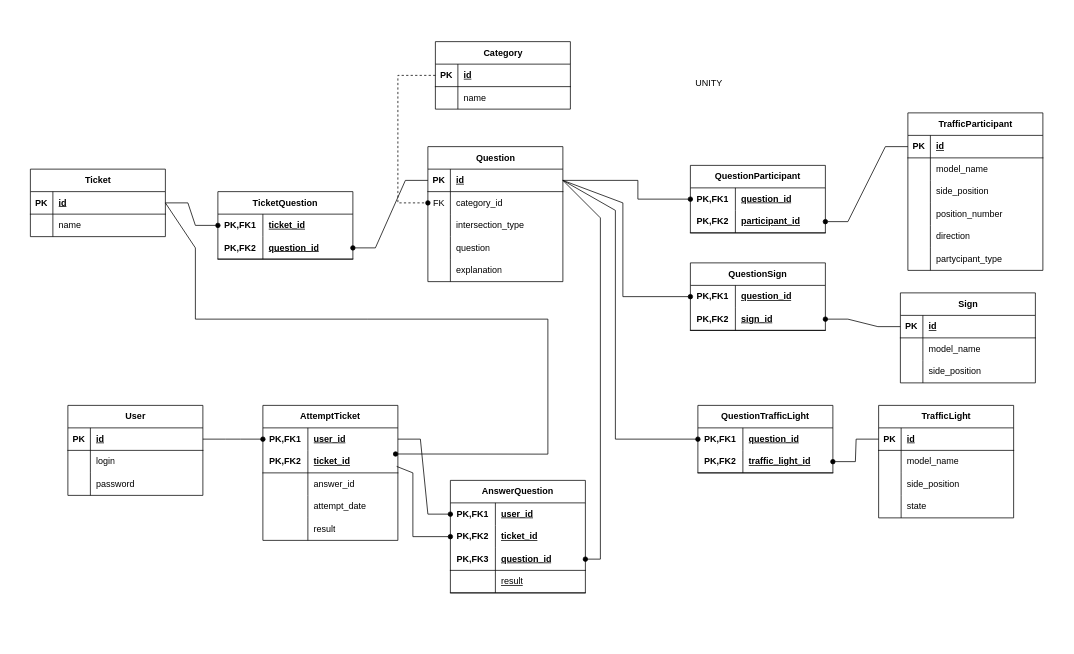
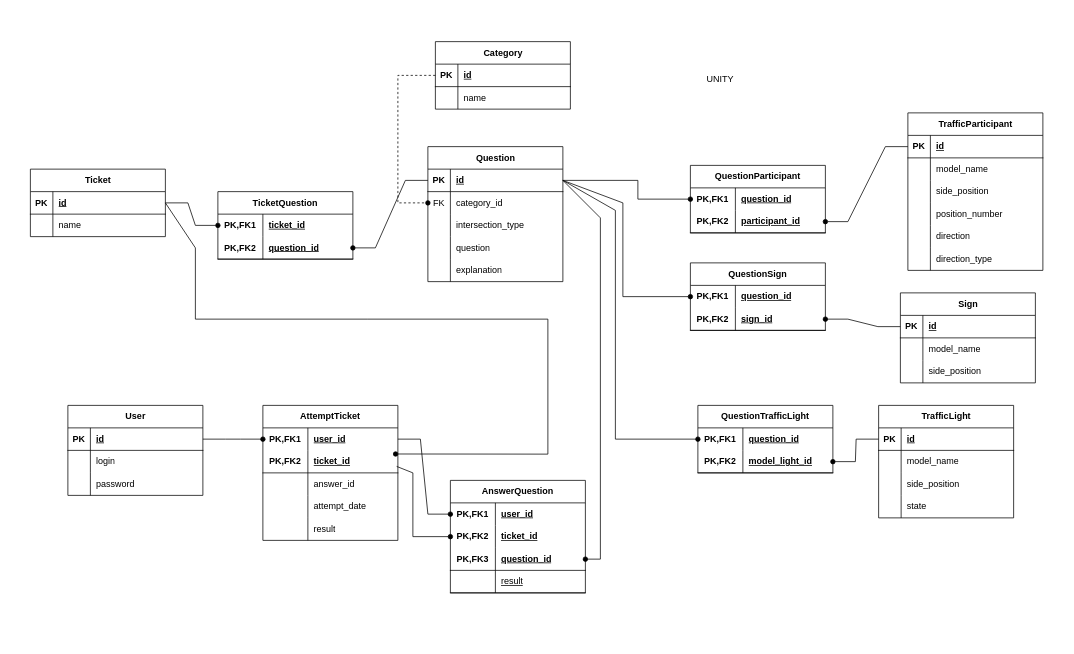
(709, 83) -> (720, 79)
(976, 259) -> (969, 259)
(785, 462) -> (779, 462)
